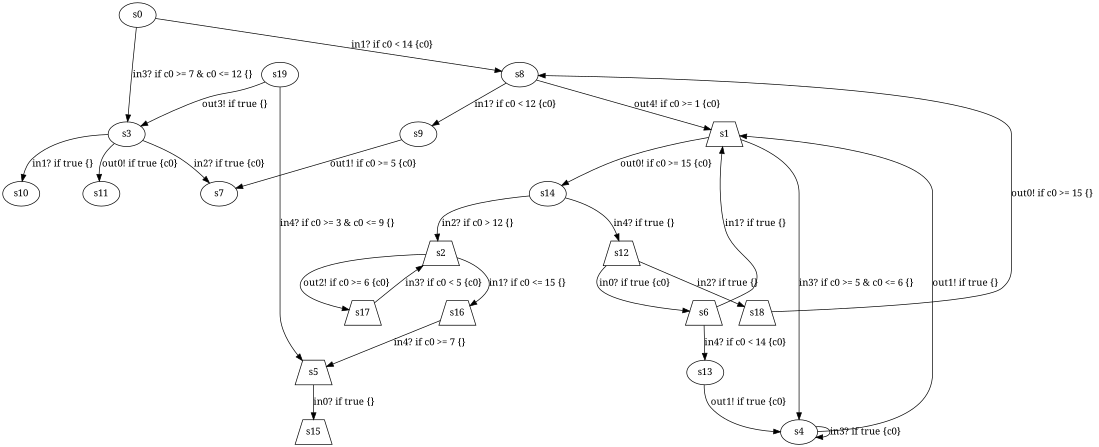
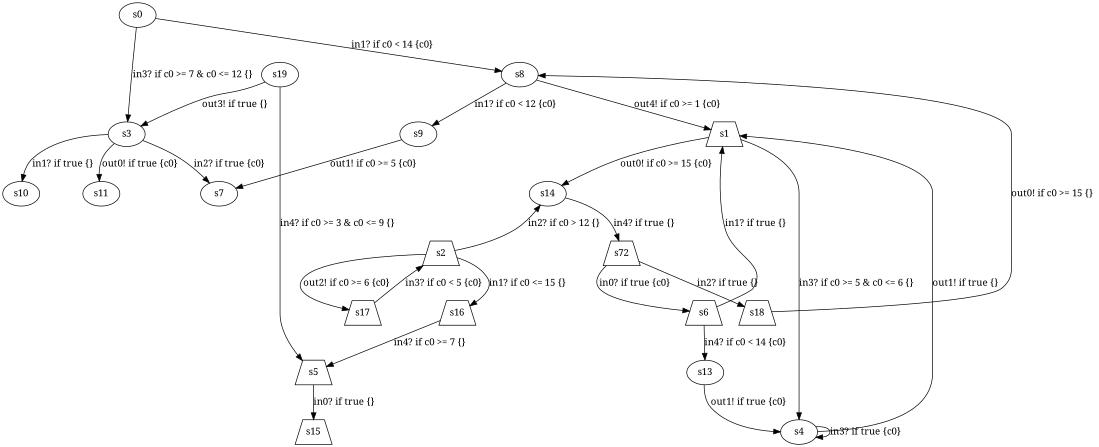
(476, 204) -> (499, 238)
(622, 253) -> (622, 253)
